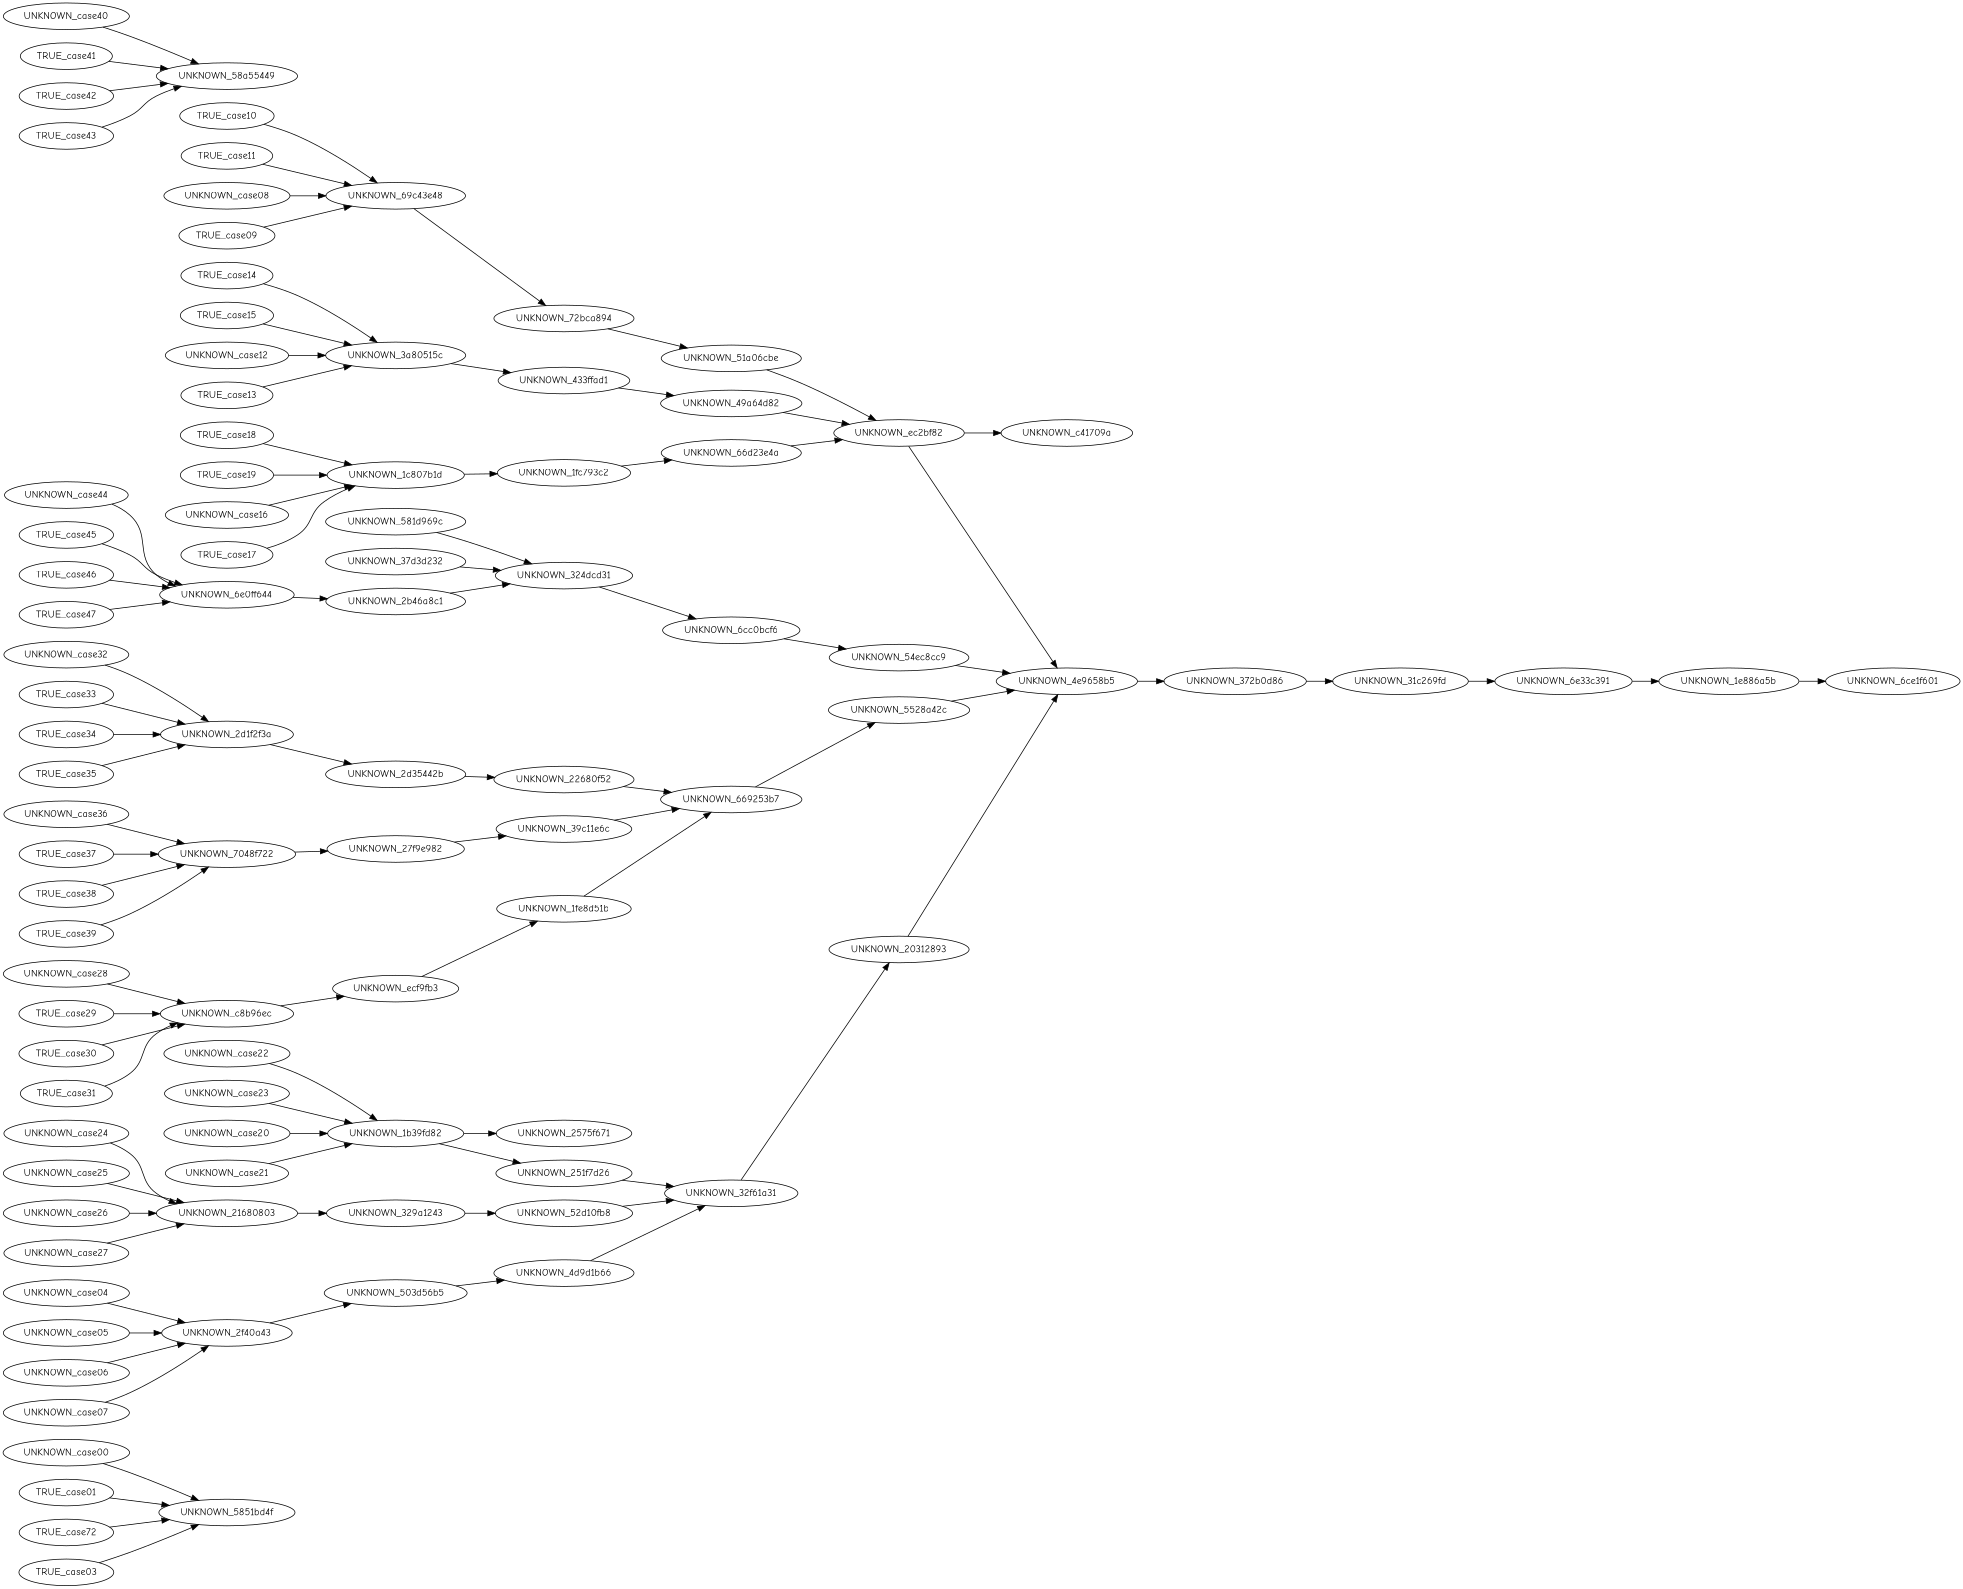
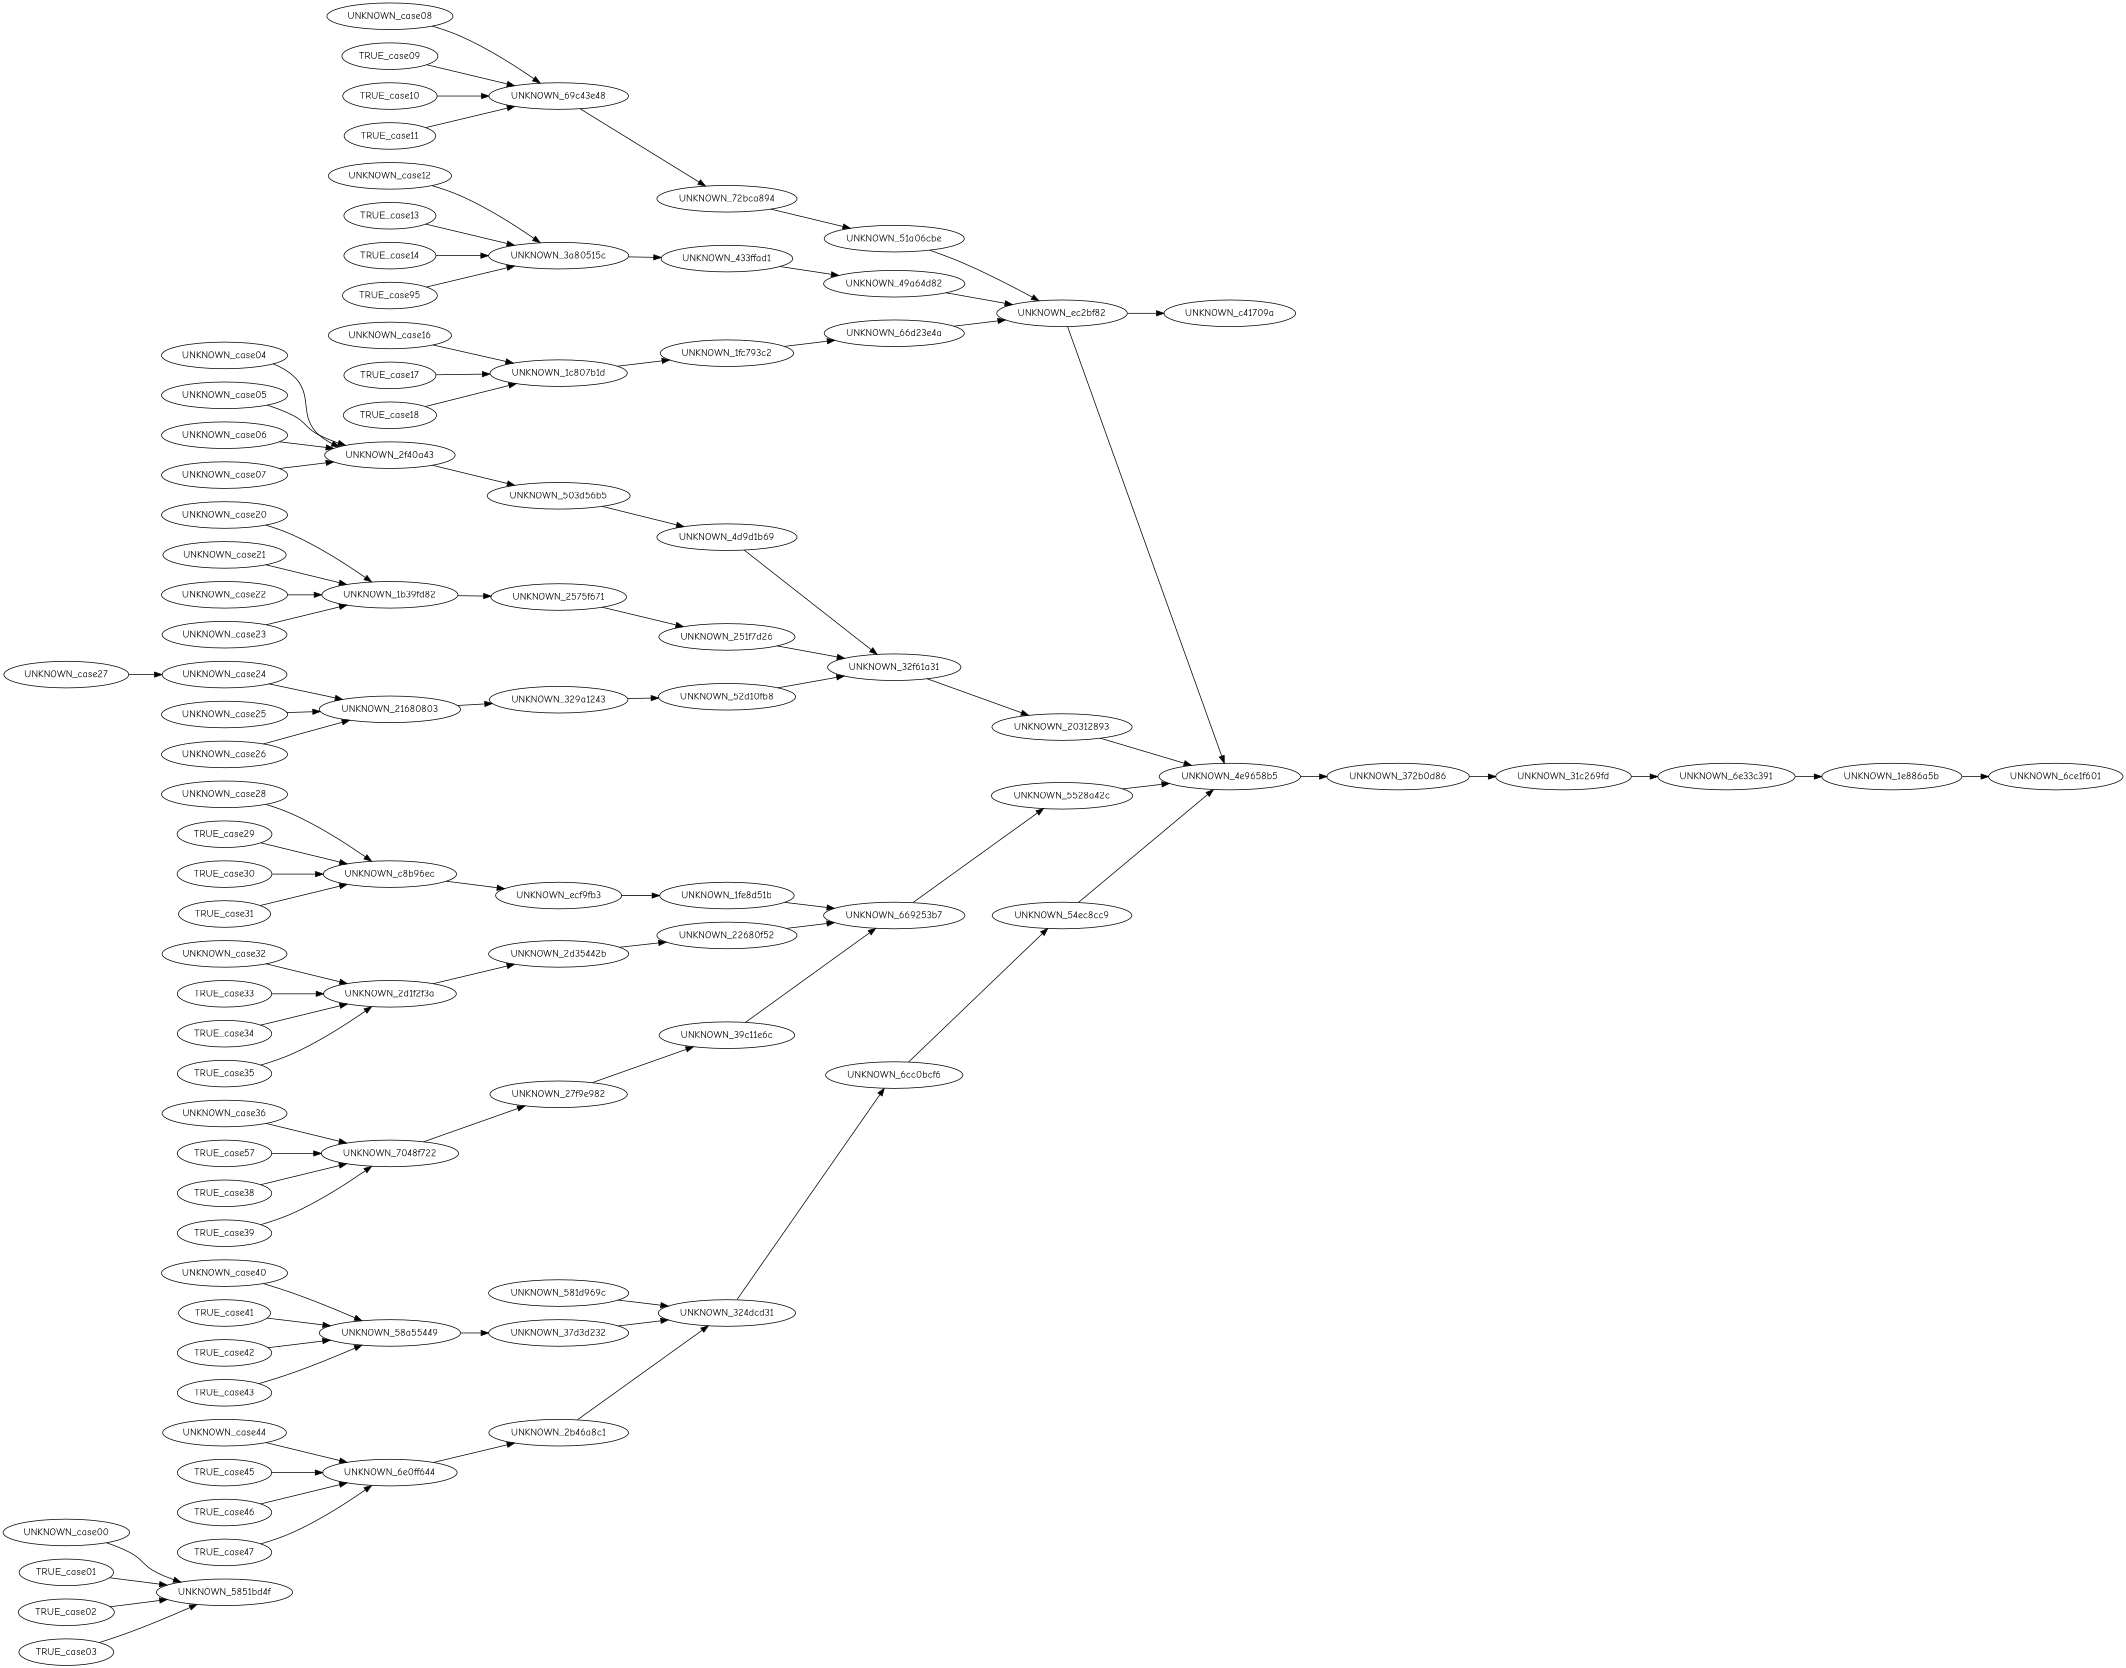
(227, 316) -> (390, 296)
(227, 475) -> none
(66, 854) -> (225, 1153)
(476, 1153) -> (639, 616)
(142, 1234) -> (142, 675)
(564, 1273) -> (727, 537)
none -> (471, 1333)
(66, 1532) -> (66, 1612)
